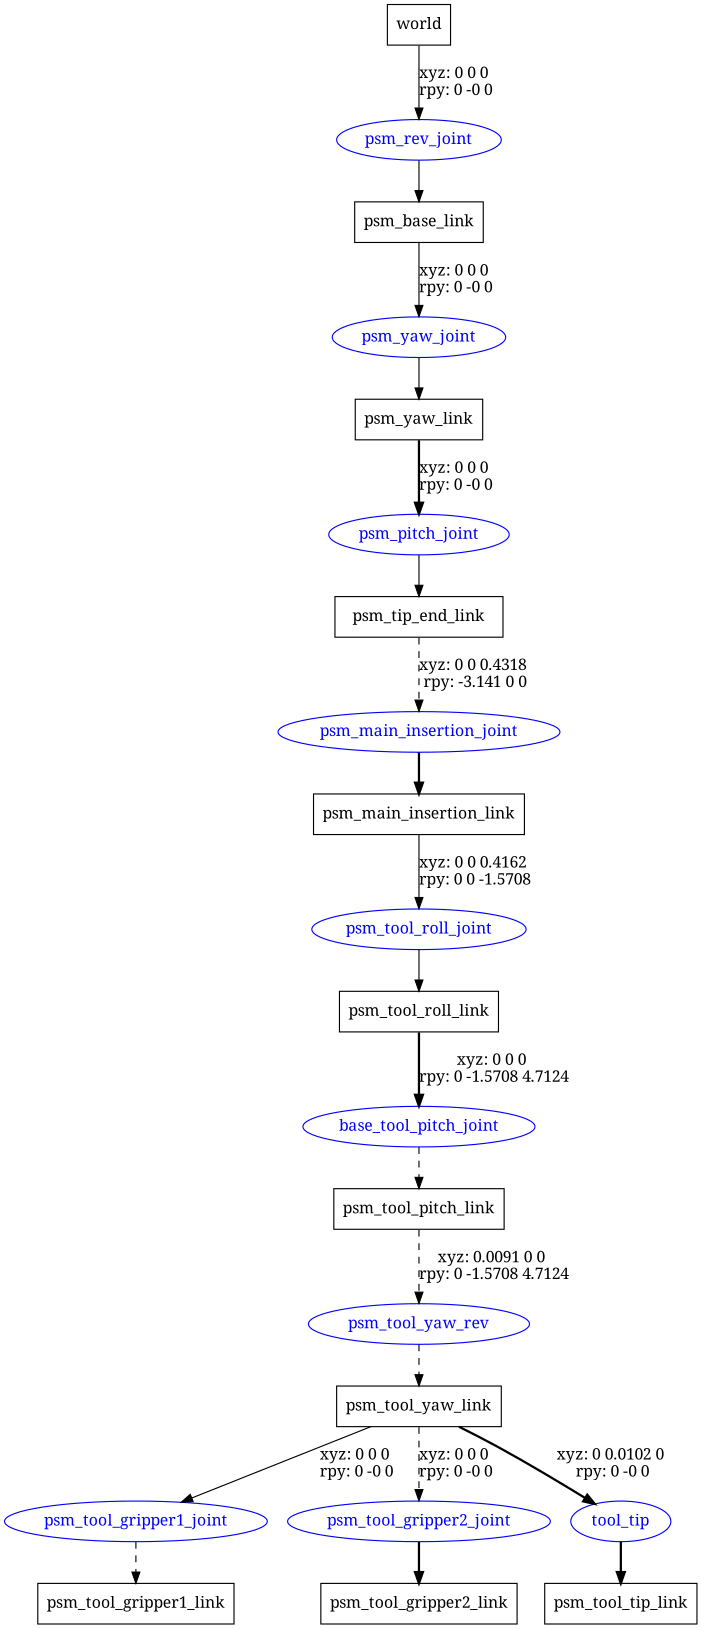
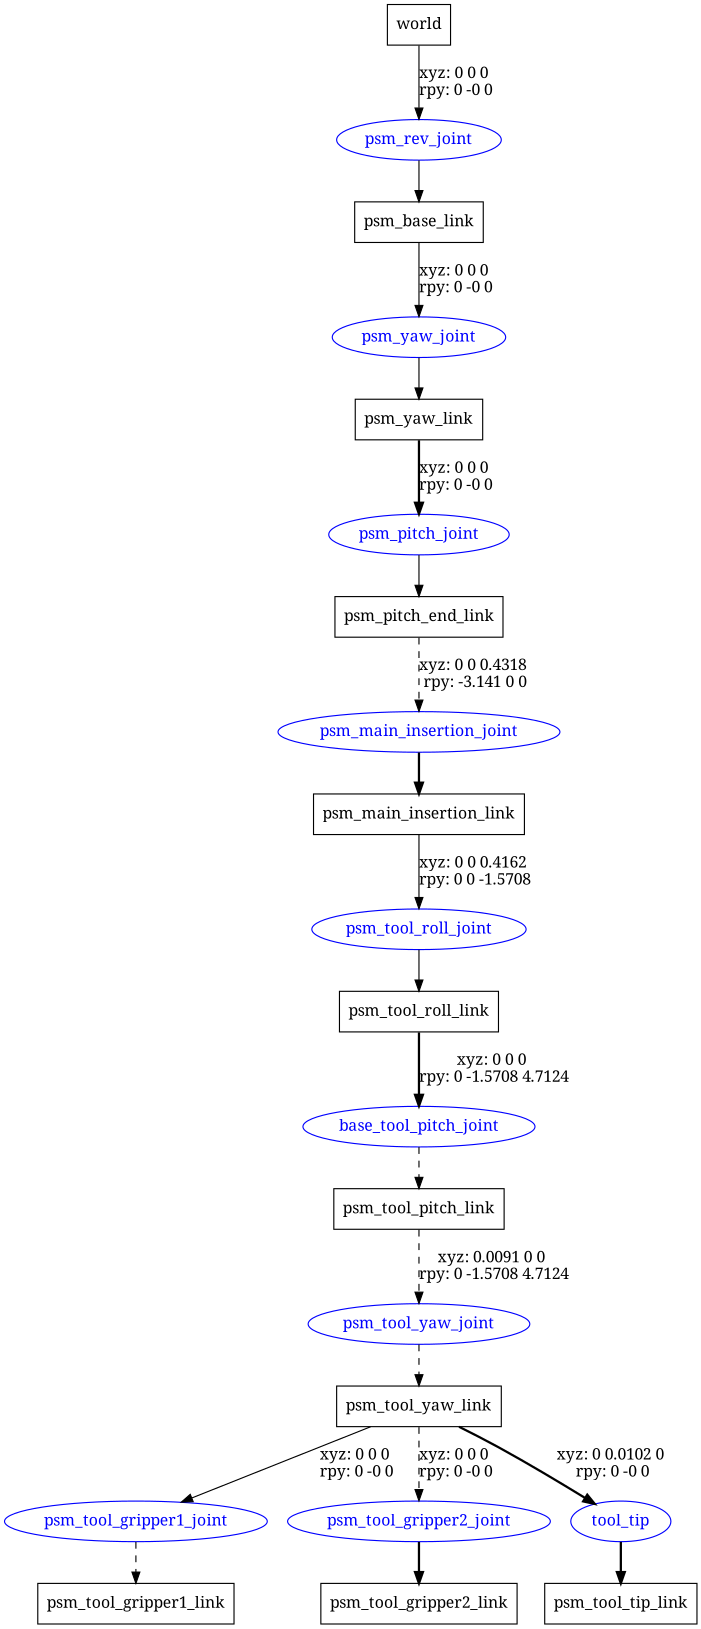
(419, 617) -> (419, 617)
(419, 1324) -> (419, 1324)
